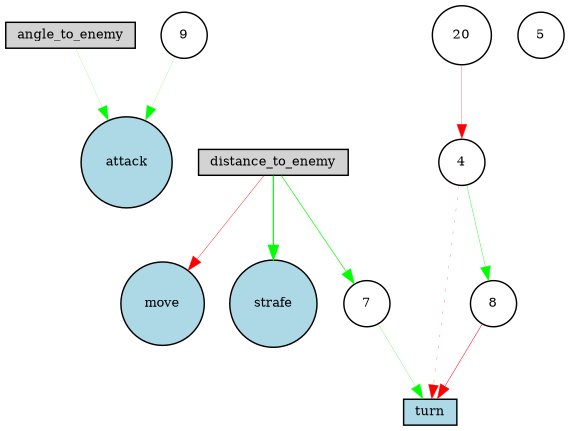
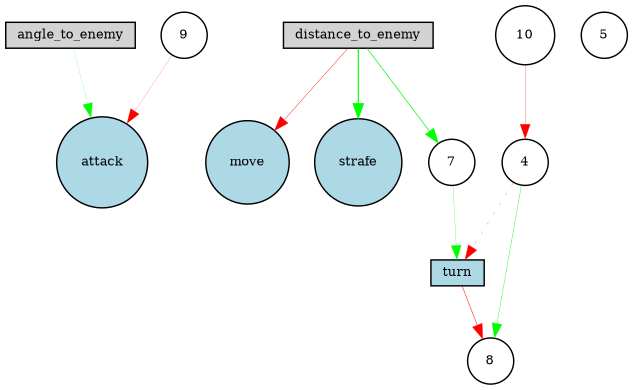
(462, 35) -> (525, 35)
(163, 82) -> (153, 83)
(464, 355) -> (470, 306)
